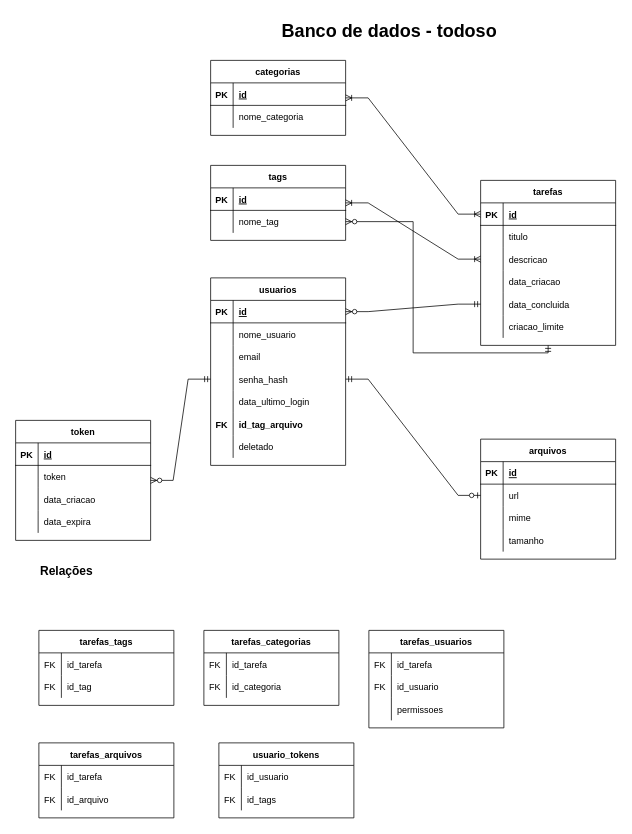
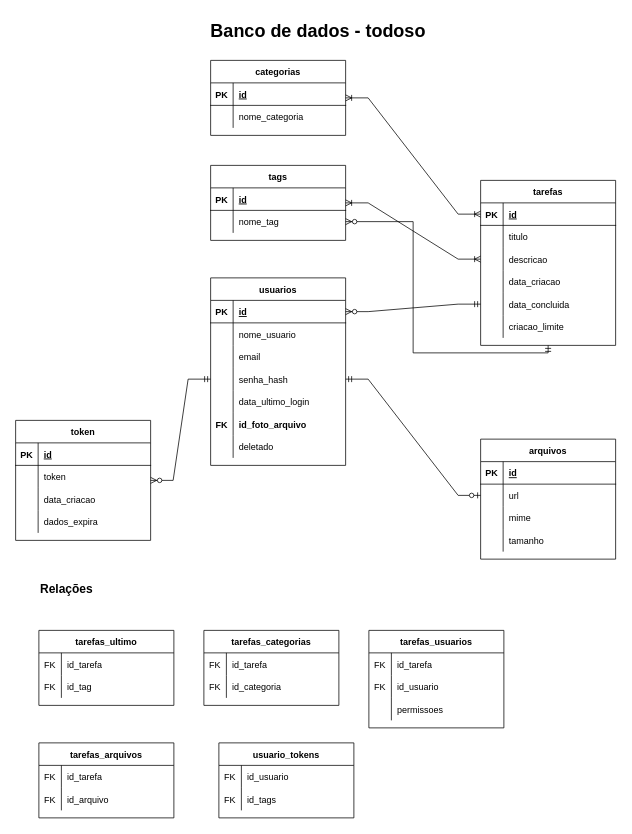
(389, 31) -> (318, 31)
(271, 425) -> (274, 425)
(70, 522) -> (73, 522)
(189, 570) -> (189, 589)
(106, 642) -> (106, 642)
